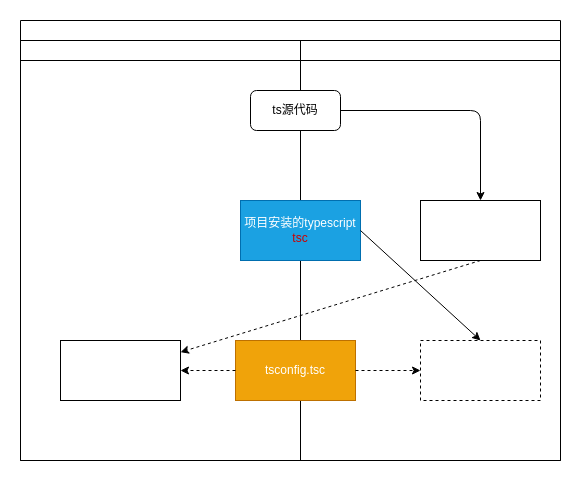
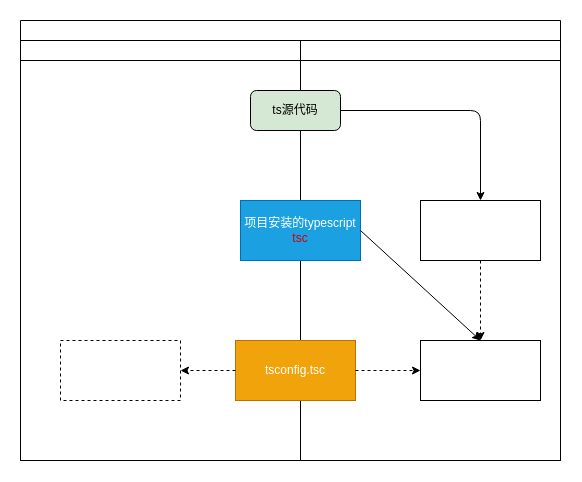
(296, 111) -> (296, 111)
(334, 305) -> (481, 297)
(121, 371) -> (121, 371)
(481, 371) -> (481, 371)
